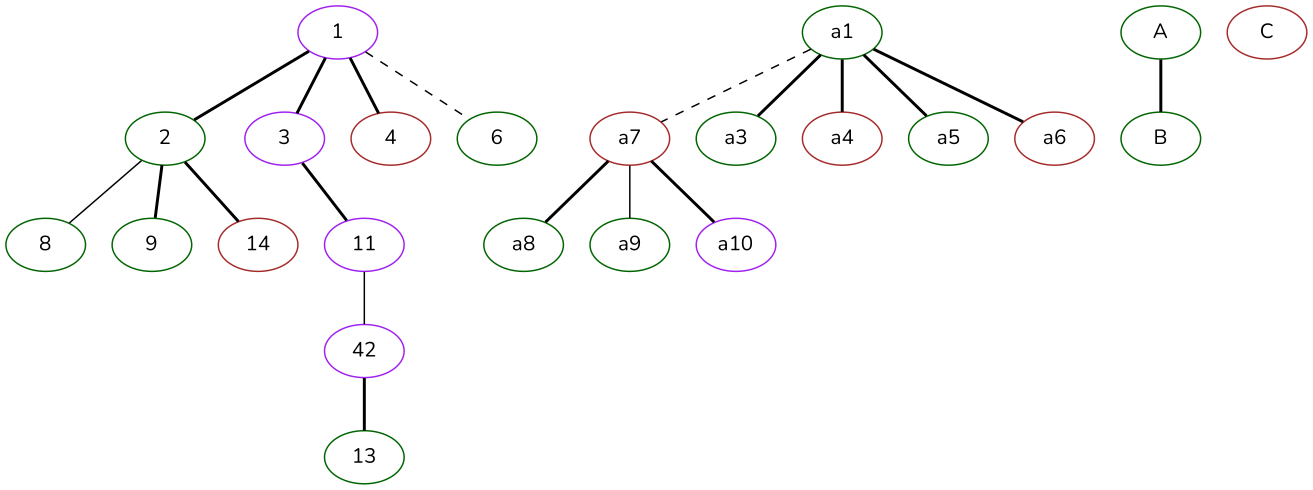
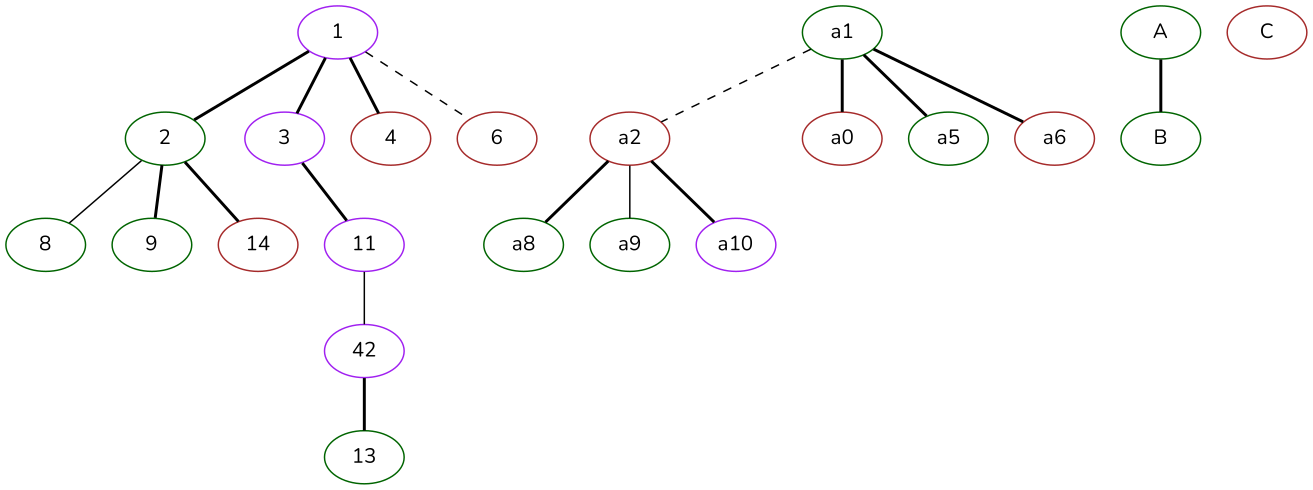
(497, 139) -> (497, 139)
(630, 139) -> (630, 139)
(736, 139) -> none
(842, 139) -> (842, 139)
